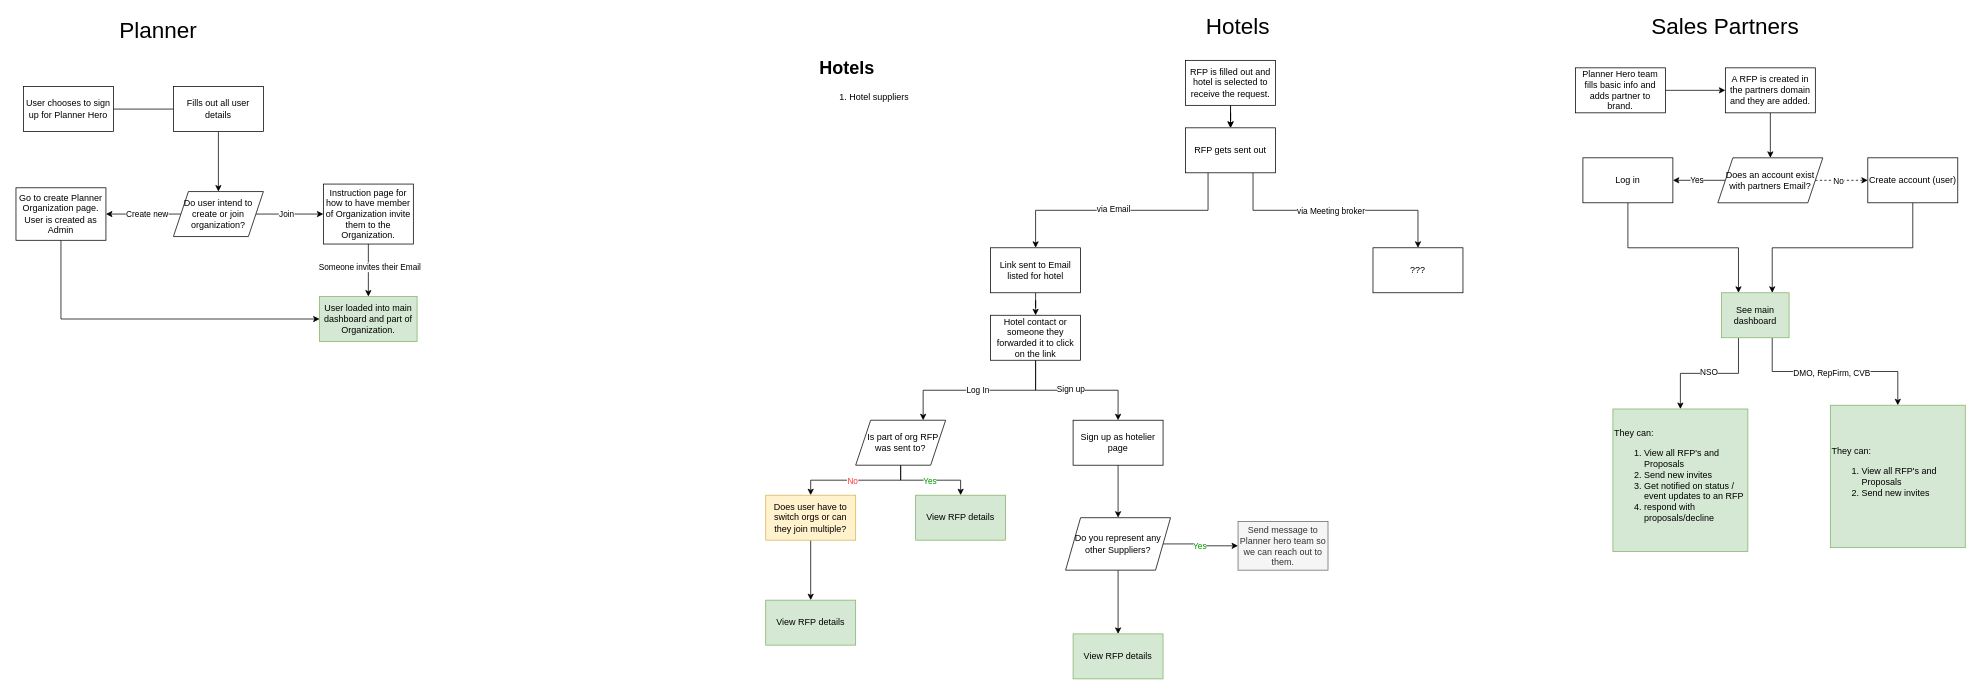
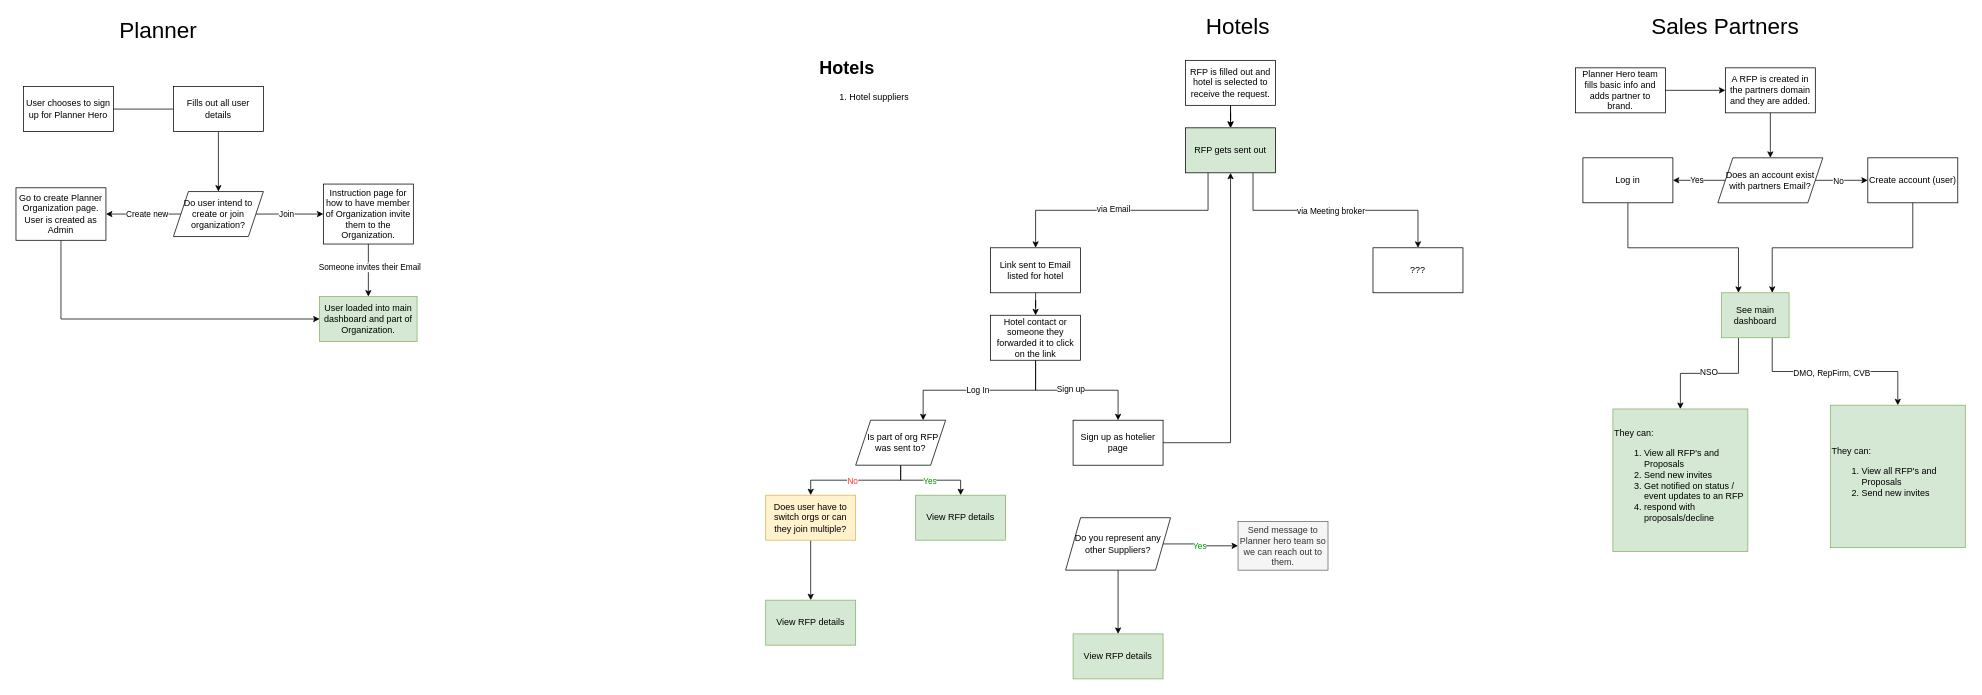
(1230, 150) -> (1230, 150)
(1852, 180) -> (1852, 180)
(1118, 511) -> (1230, 344)
